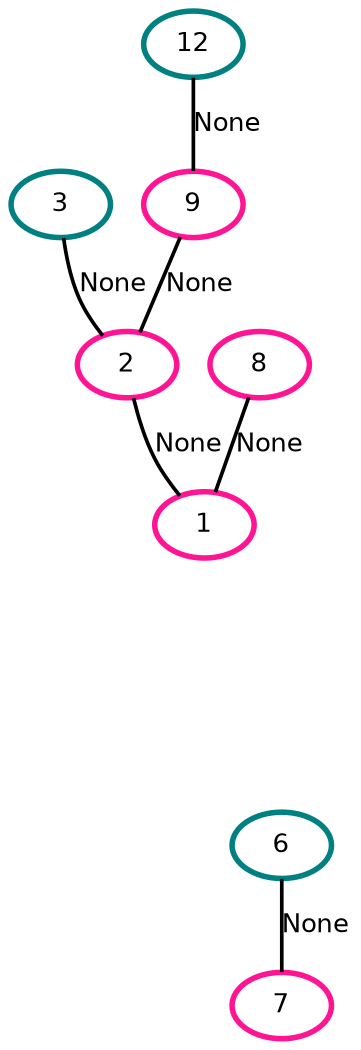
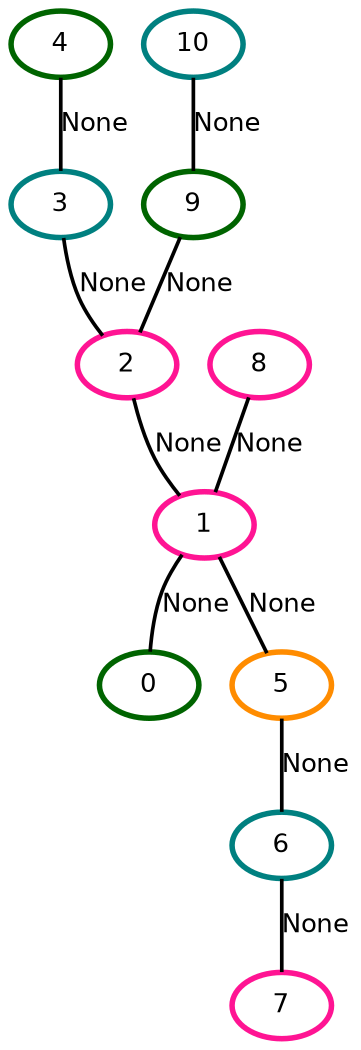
none -> (61, 44)
(193, 44) -> (193, 44)
(193, 204) -> (193, 204)
none -> (149, 685)
none -> (282, 685)
